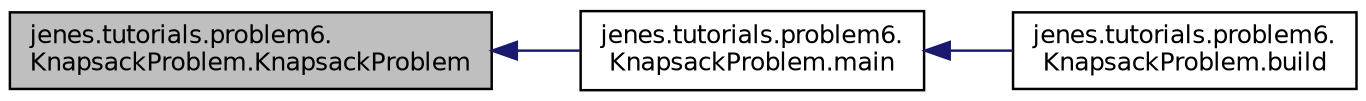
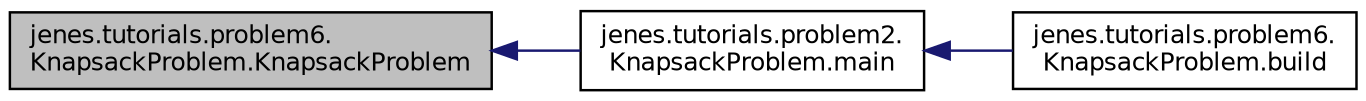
(752, 51) -> (752, 51)
